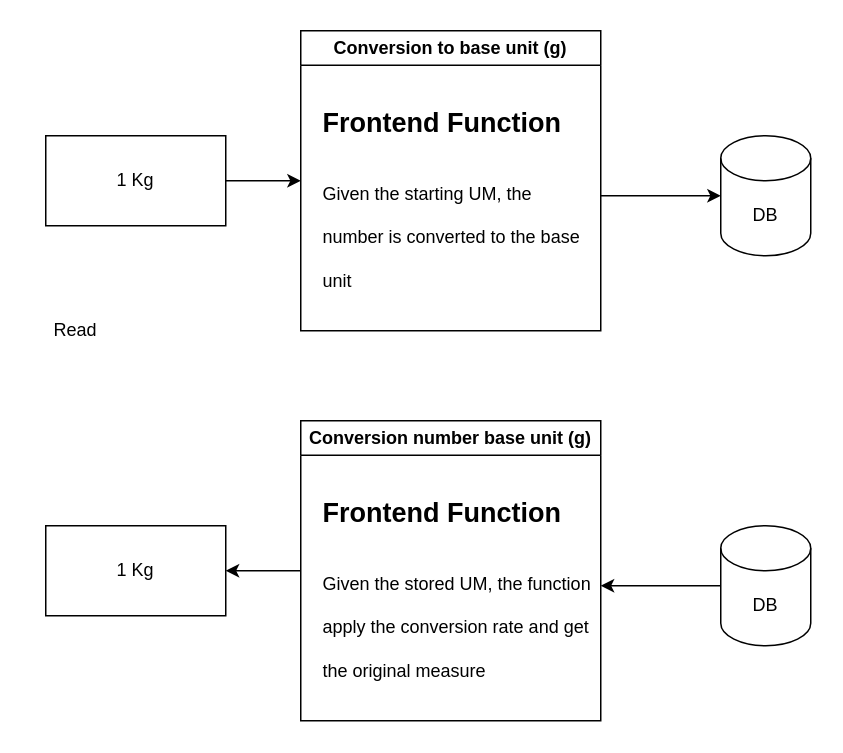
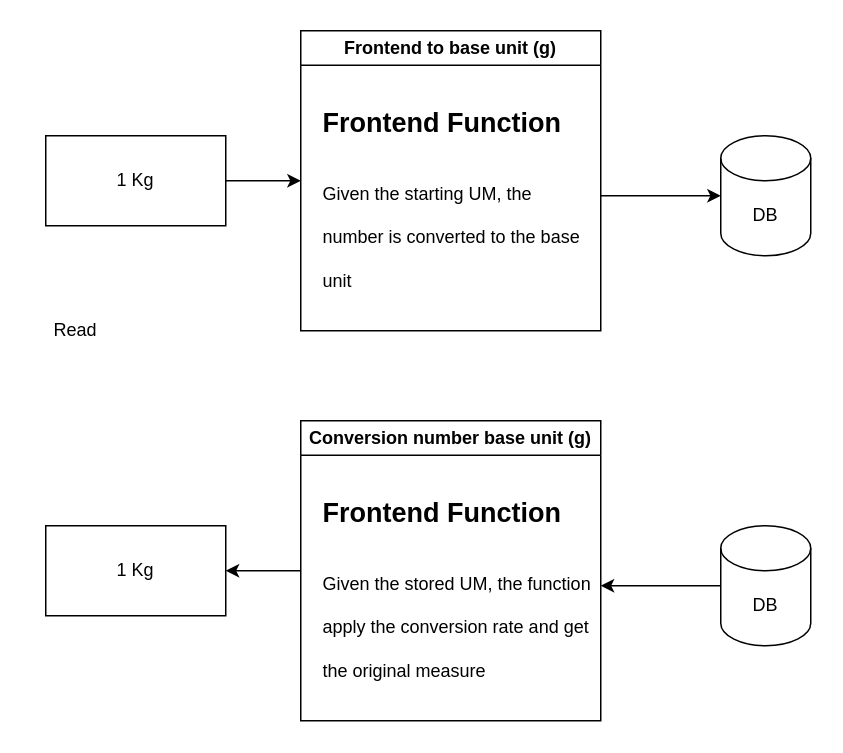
(451, 49) -> (451, 49)
